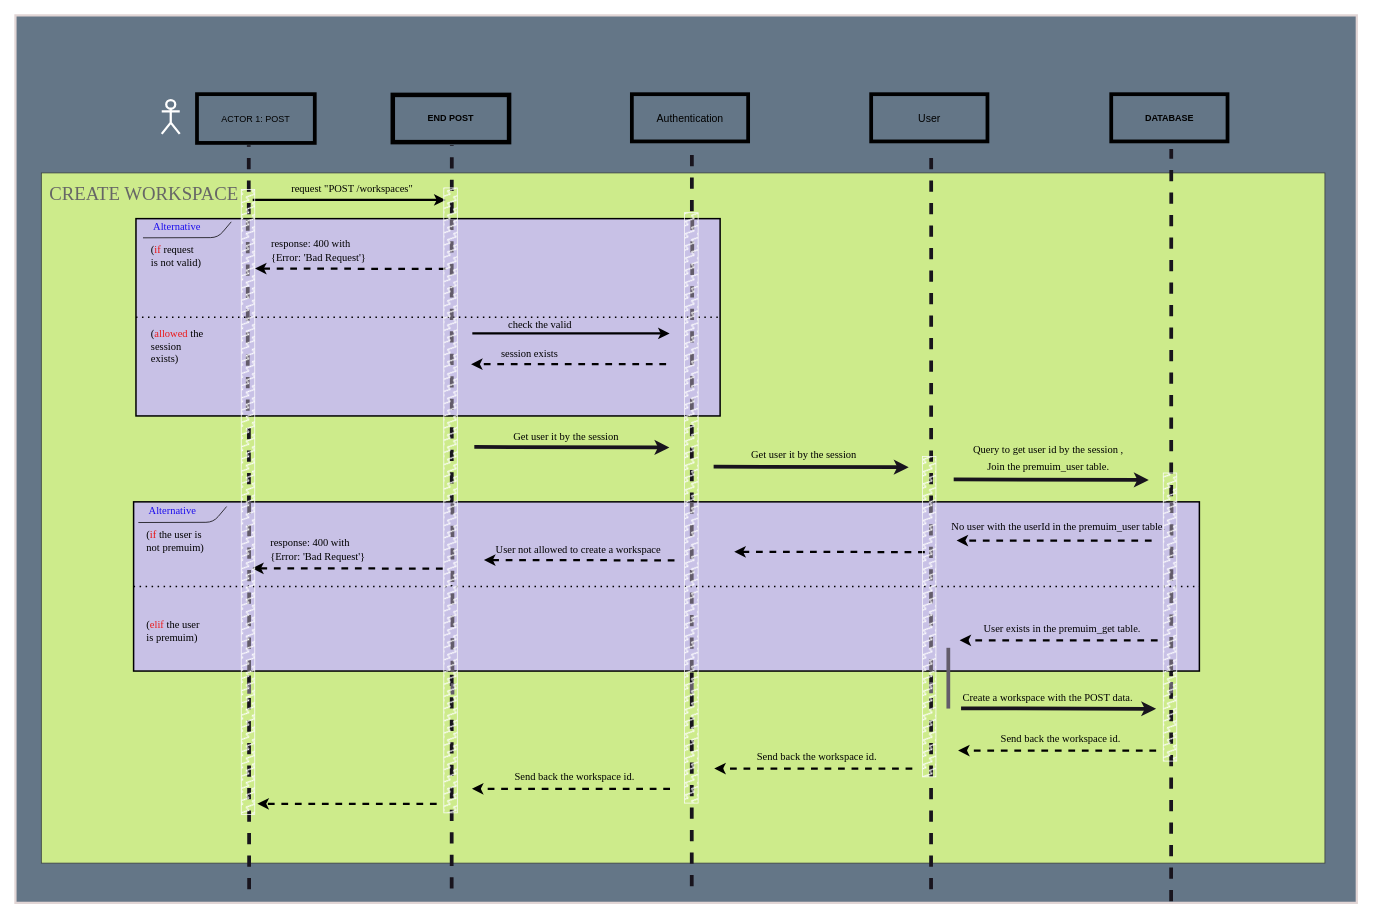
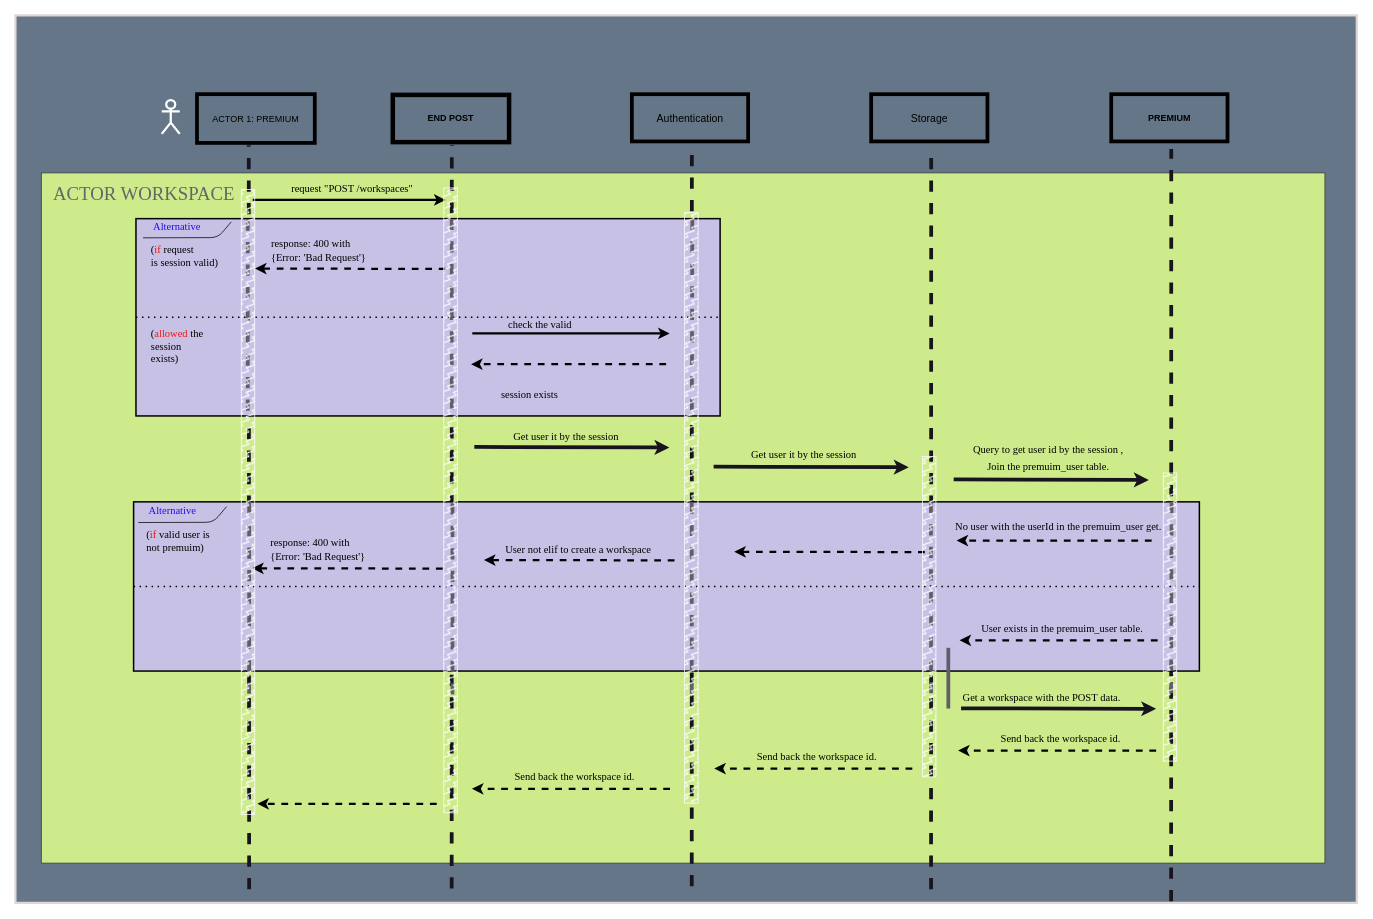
(929, 118) -> (929, 118)
(1169, 118) -> (1169, 118)
(256, 119) -> (256, 119)
(144, 194) -> (144, 194)
(183, 256) -> (193, 256)
(529, 352) -> (529, 394)
(1058, 525) -> (1058, 525)
(185, 541) -> (188, 541)
(578, 548) -> (578, 548)
(1062, 627) -> (1062, 627)
(178, 631) -> none
(1057, 706) -> (1057, 706)
